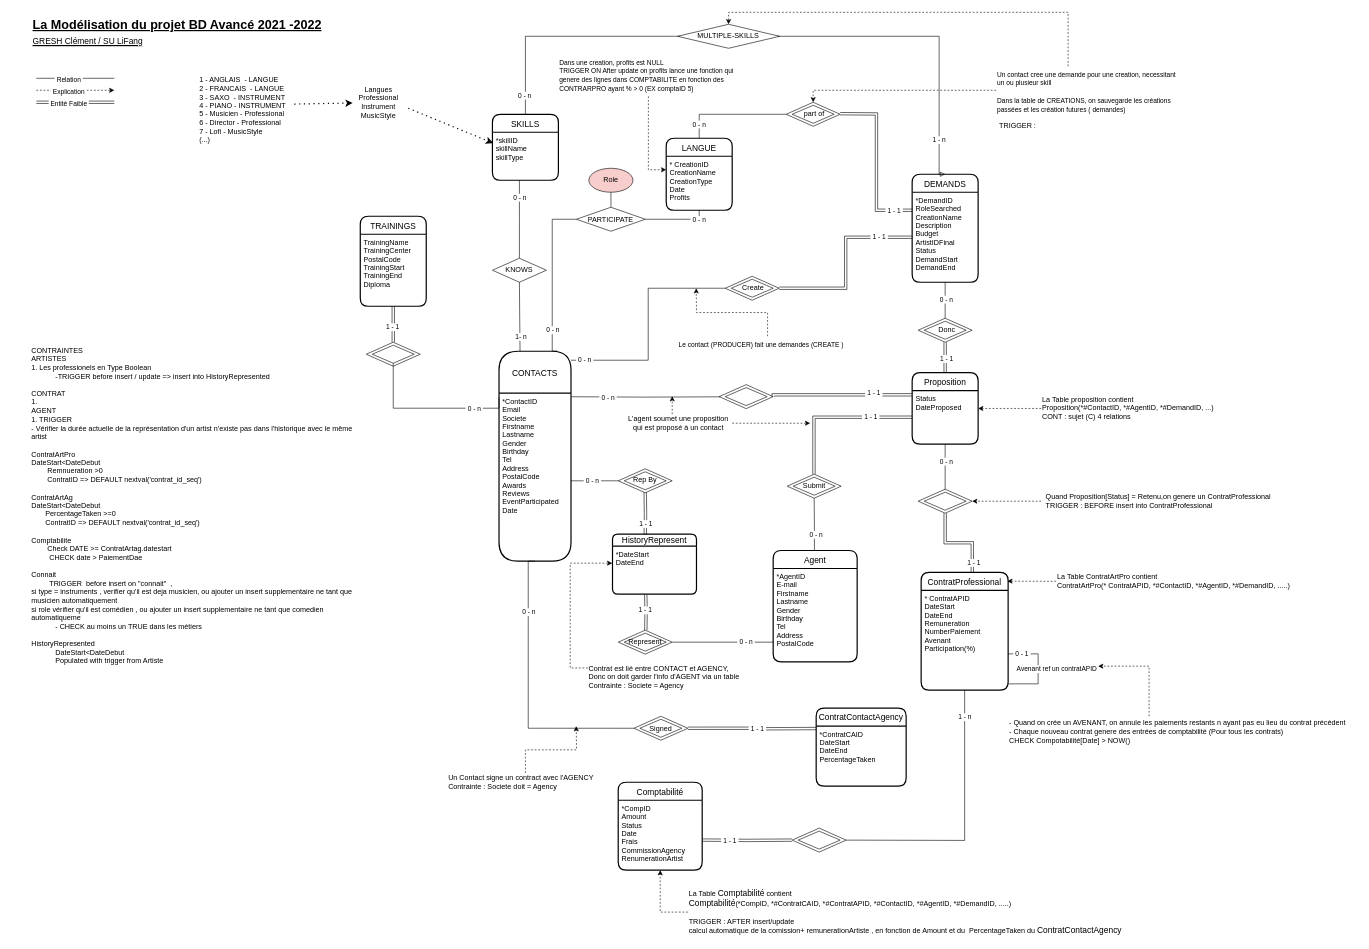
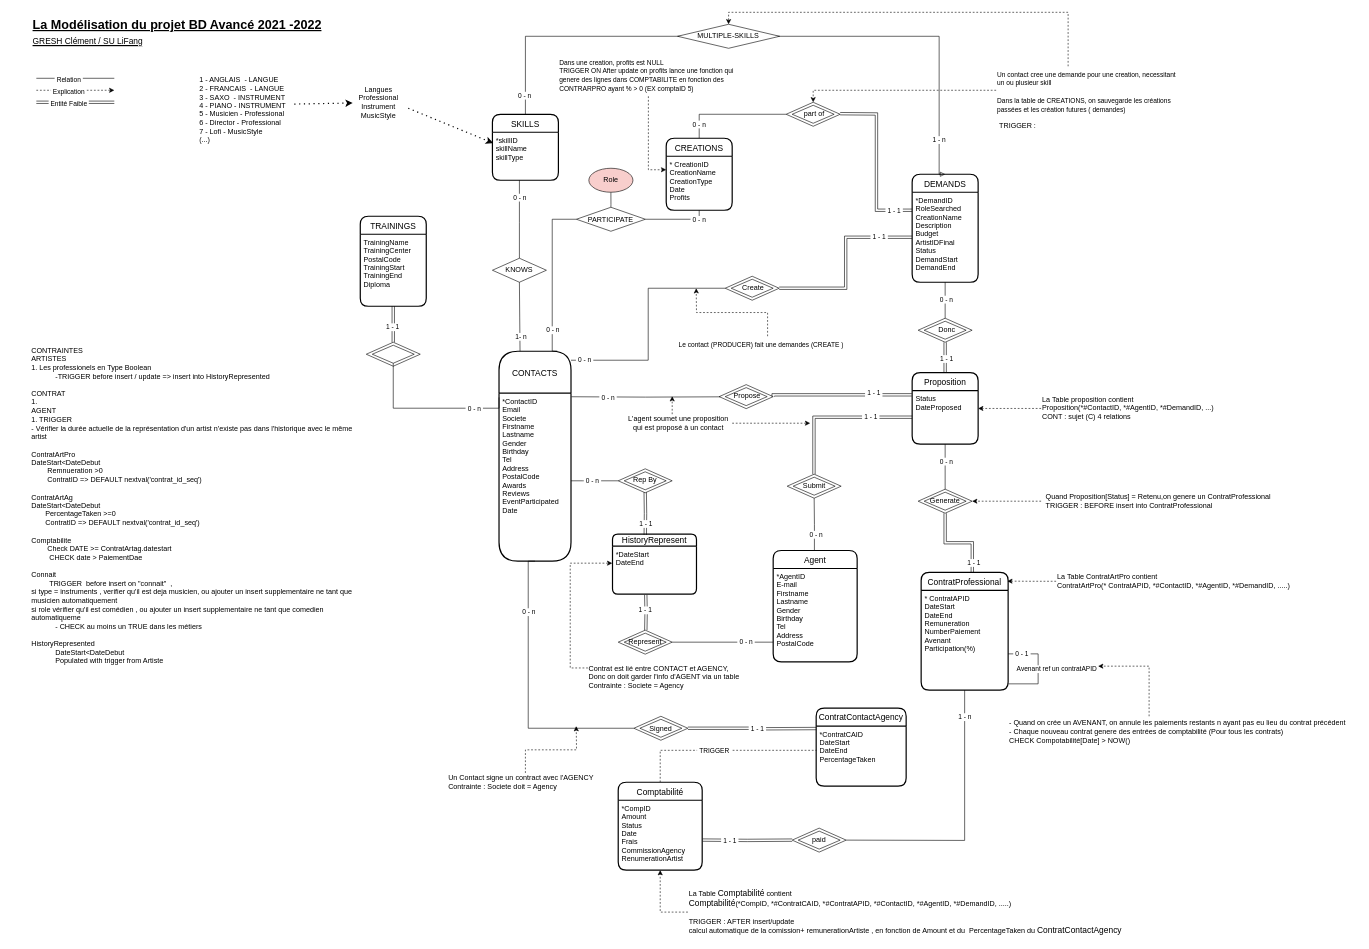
(699, 148) -> (699, 148)
none -> (747, 396)
none -> (945, 501)
none -> (722, 750)
none -> (819, 840)
